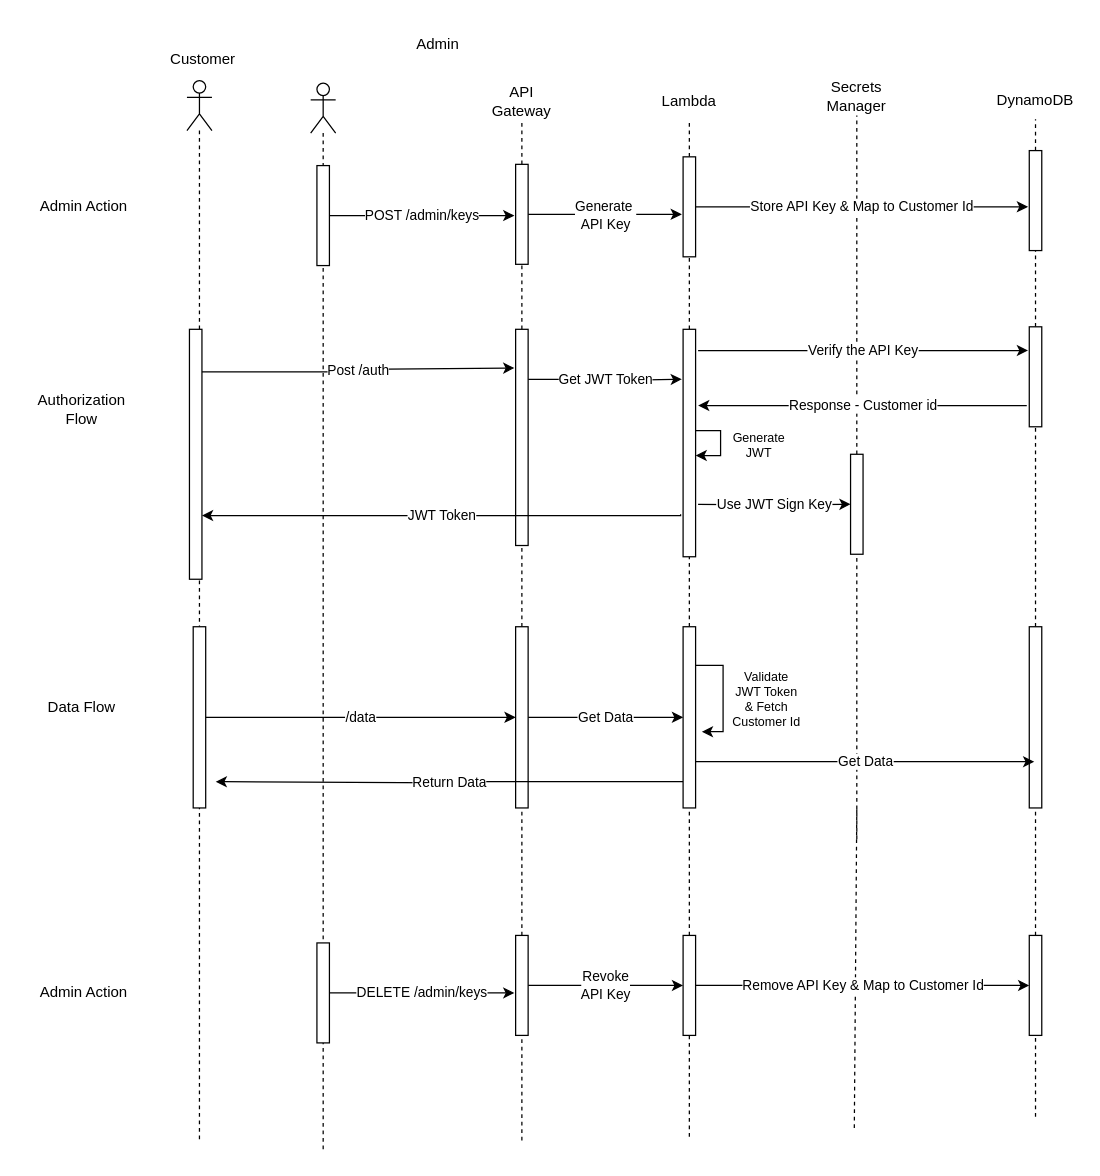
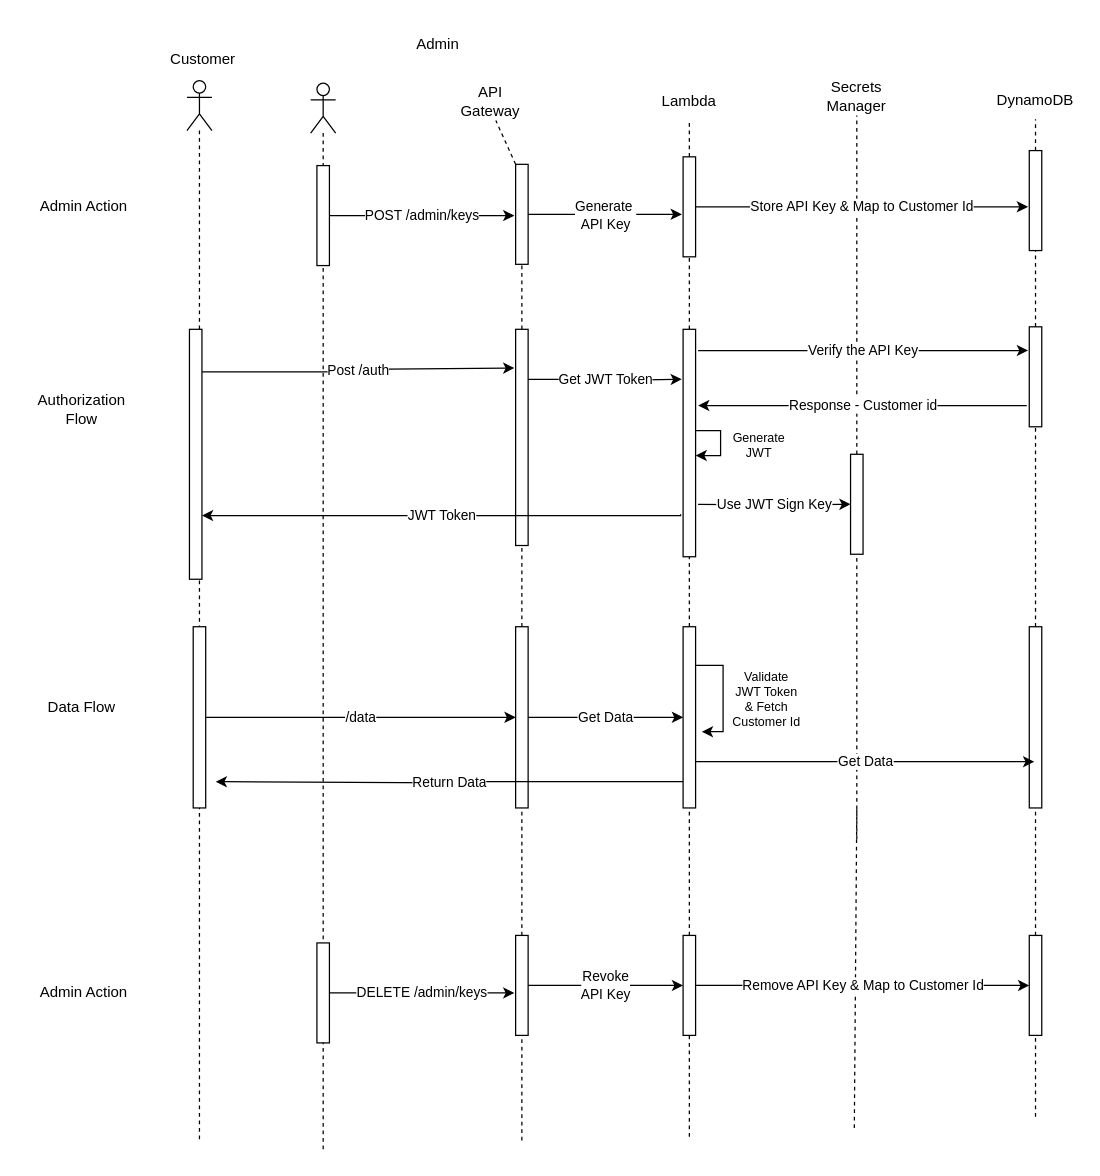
(522, 102) -> (491, 102)
